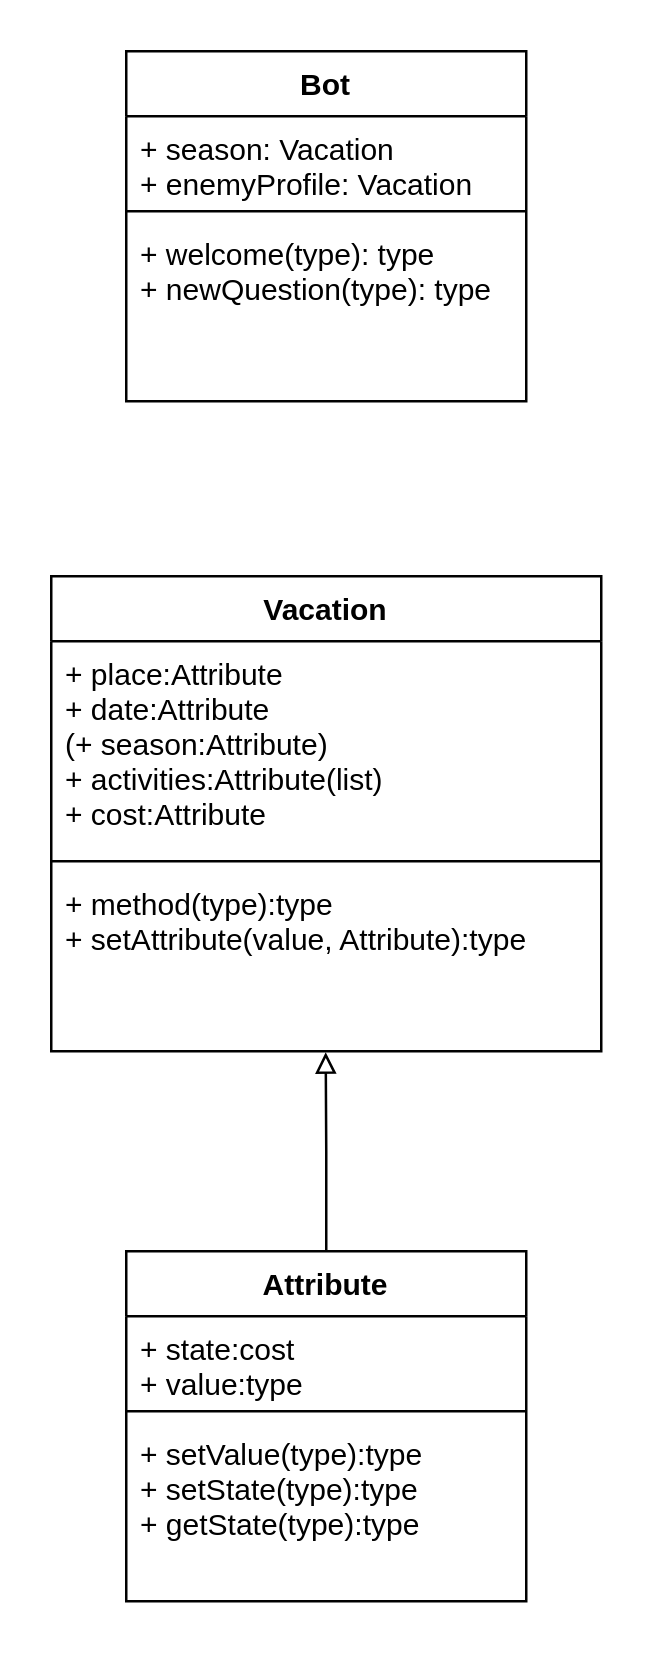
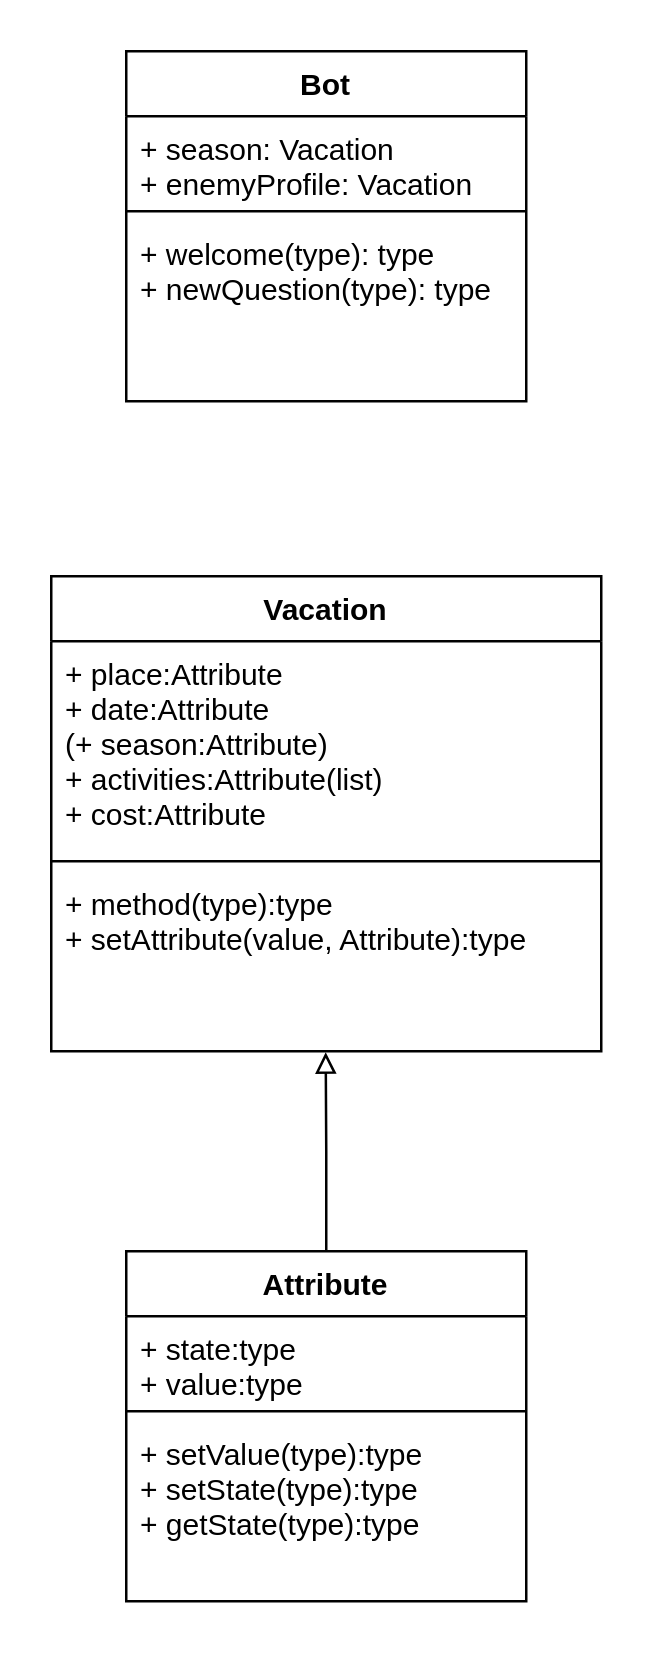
(233, 1350) -> (233, 1350)
